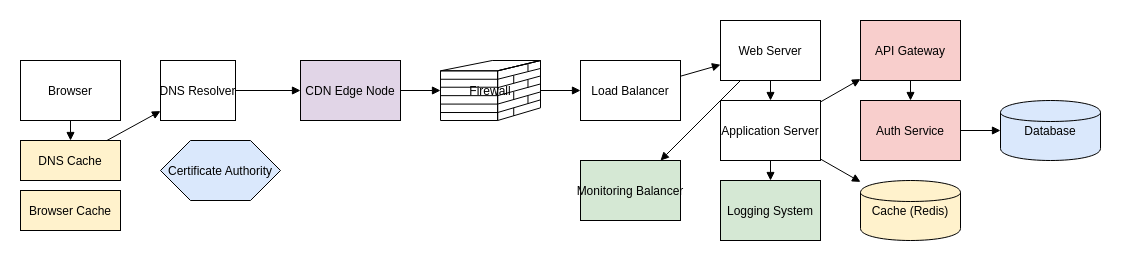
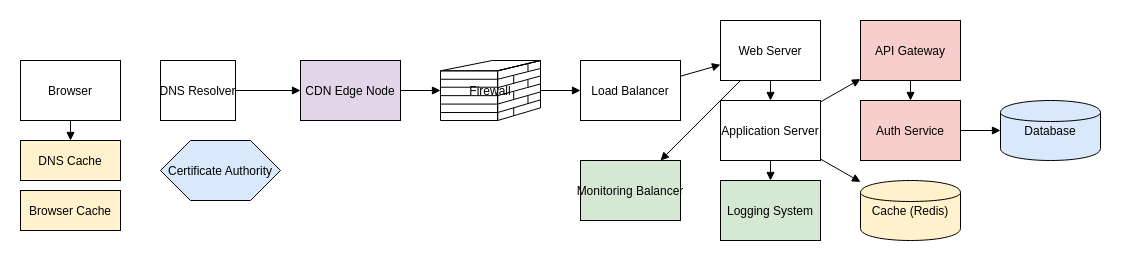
(130, 128) -> none
